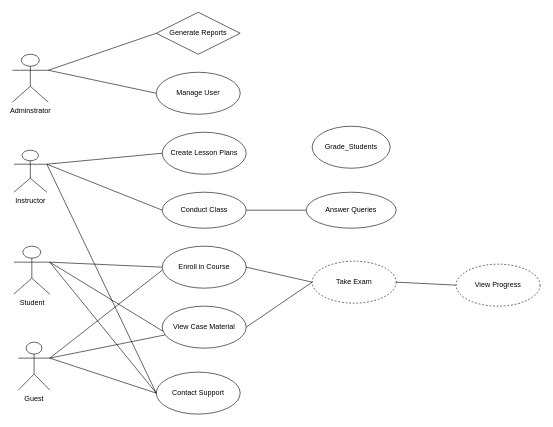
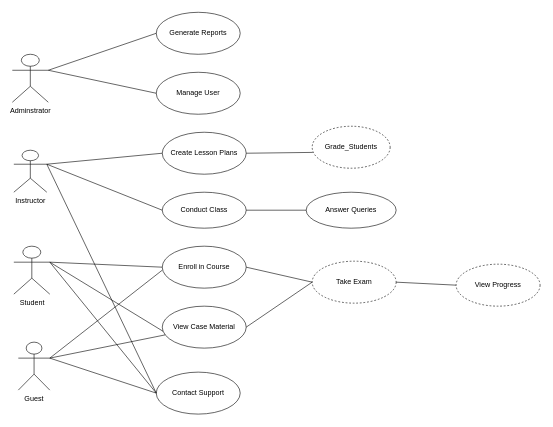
(198, 33) -> (198, 33)
(351, 147) -> (351, 147)
none -> (280, 153)
